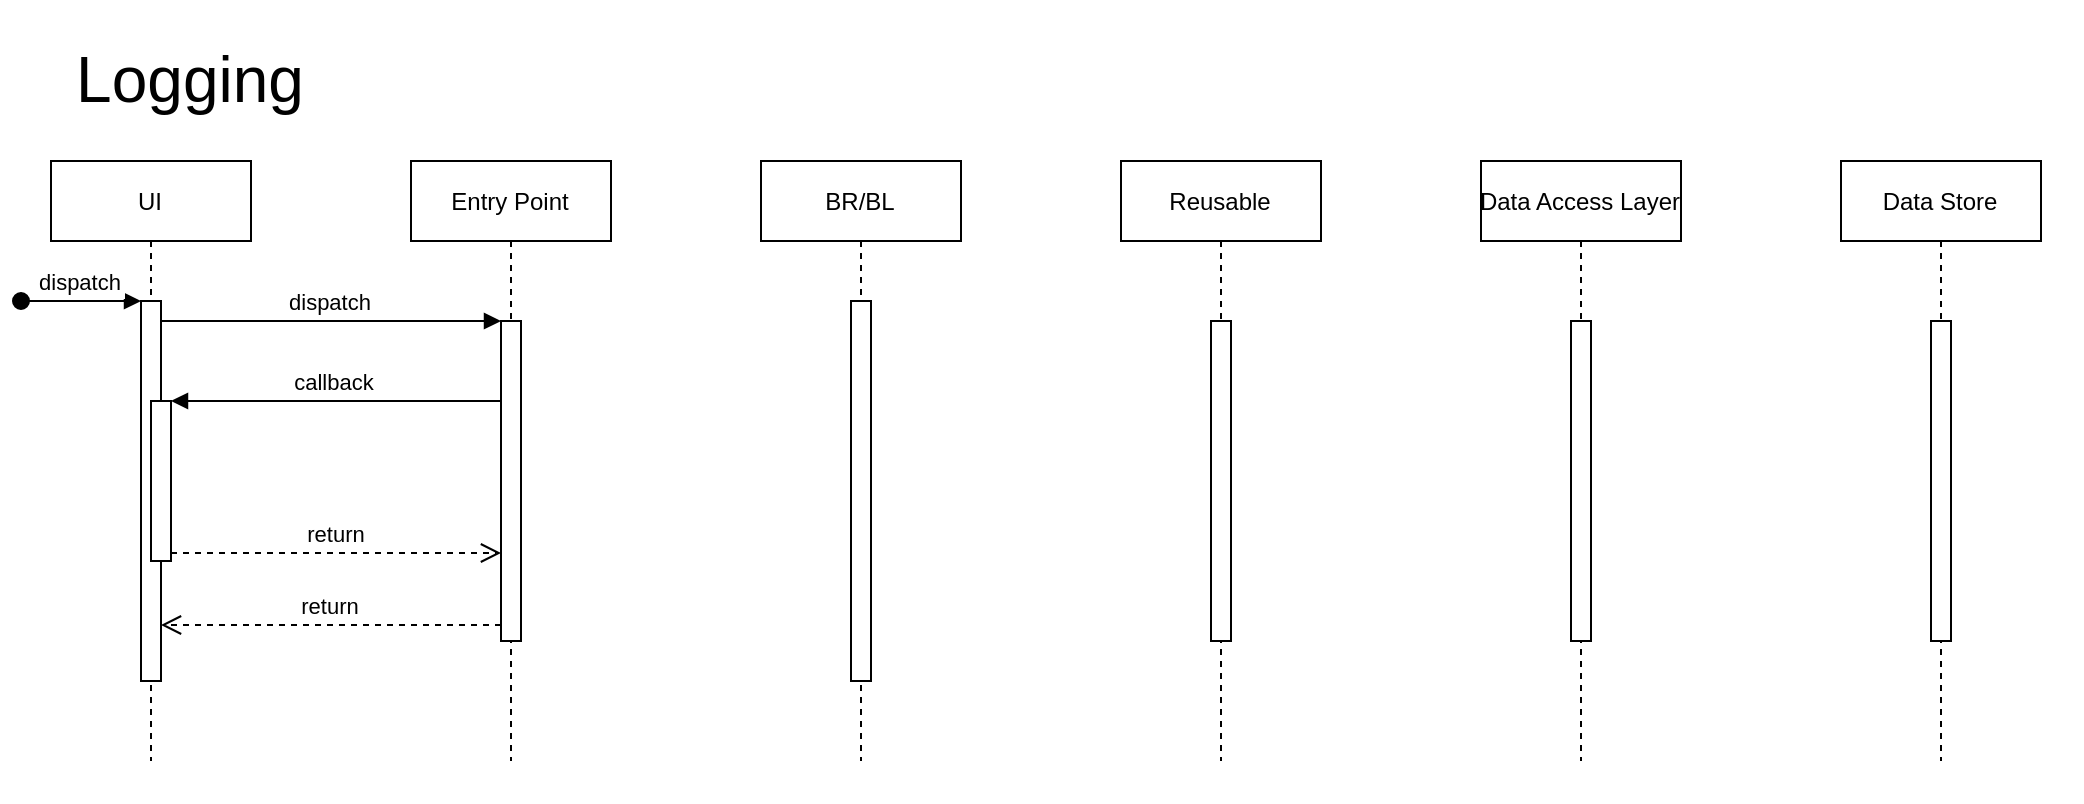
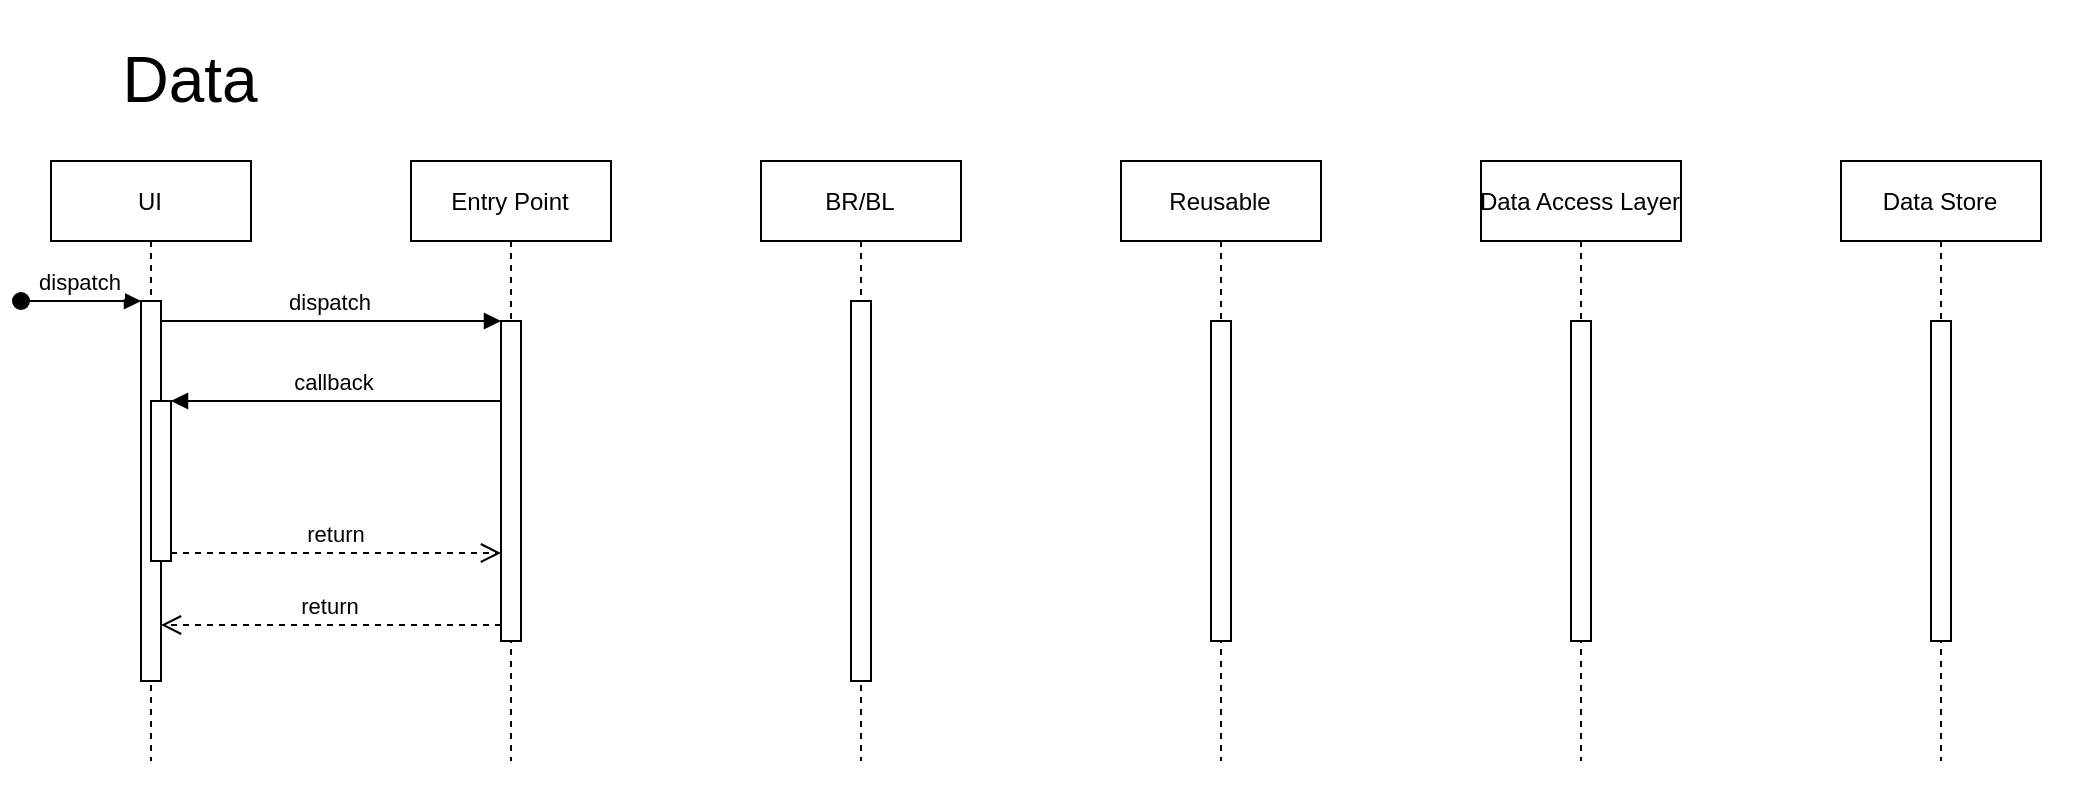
(191, 81) -> (191, 81)
